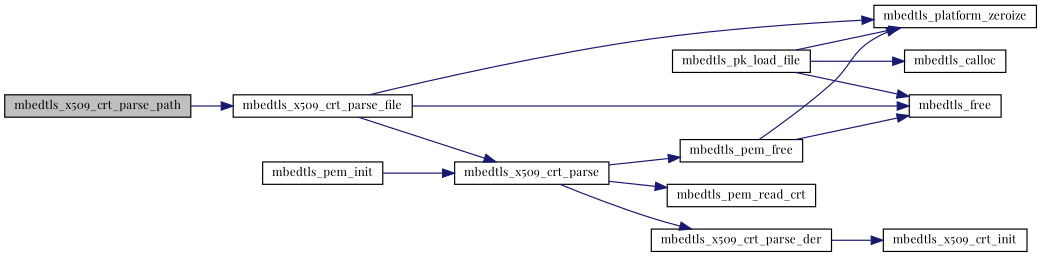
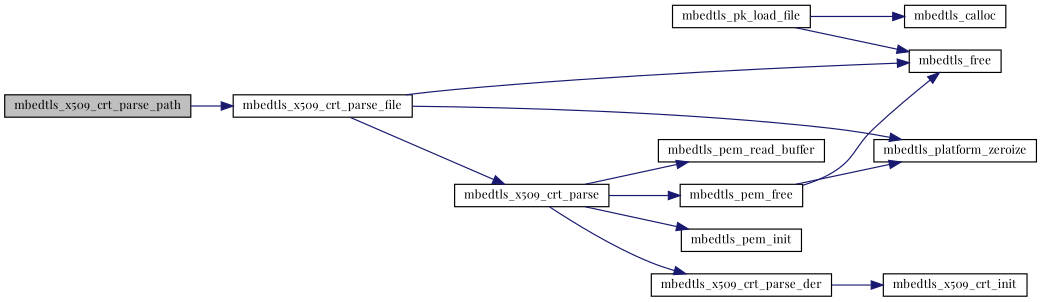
(843, 40) -> none
(413, 173) -> (631, 217)
(741, 196) -> (741, 151)
